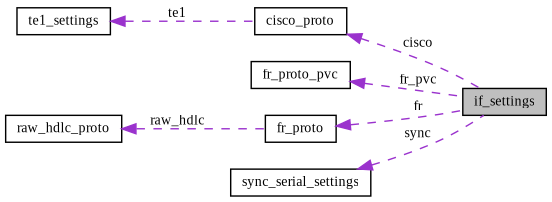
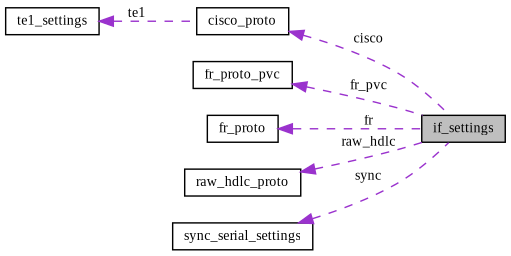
(201, 129) -> (369, 157)
